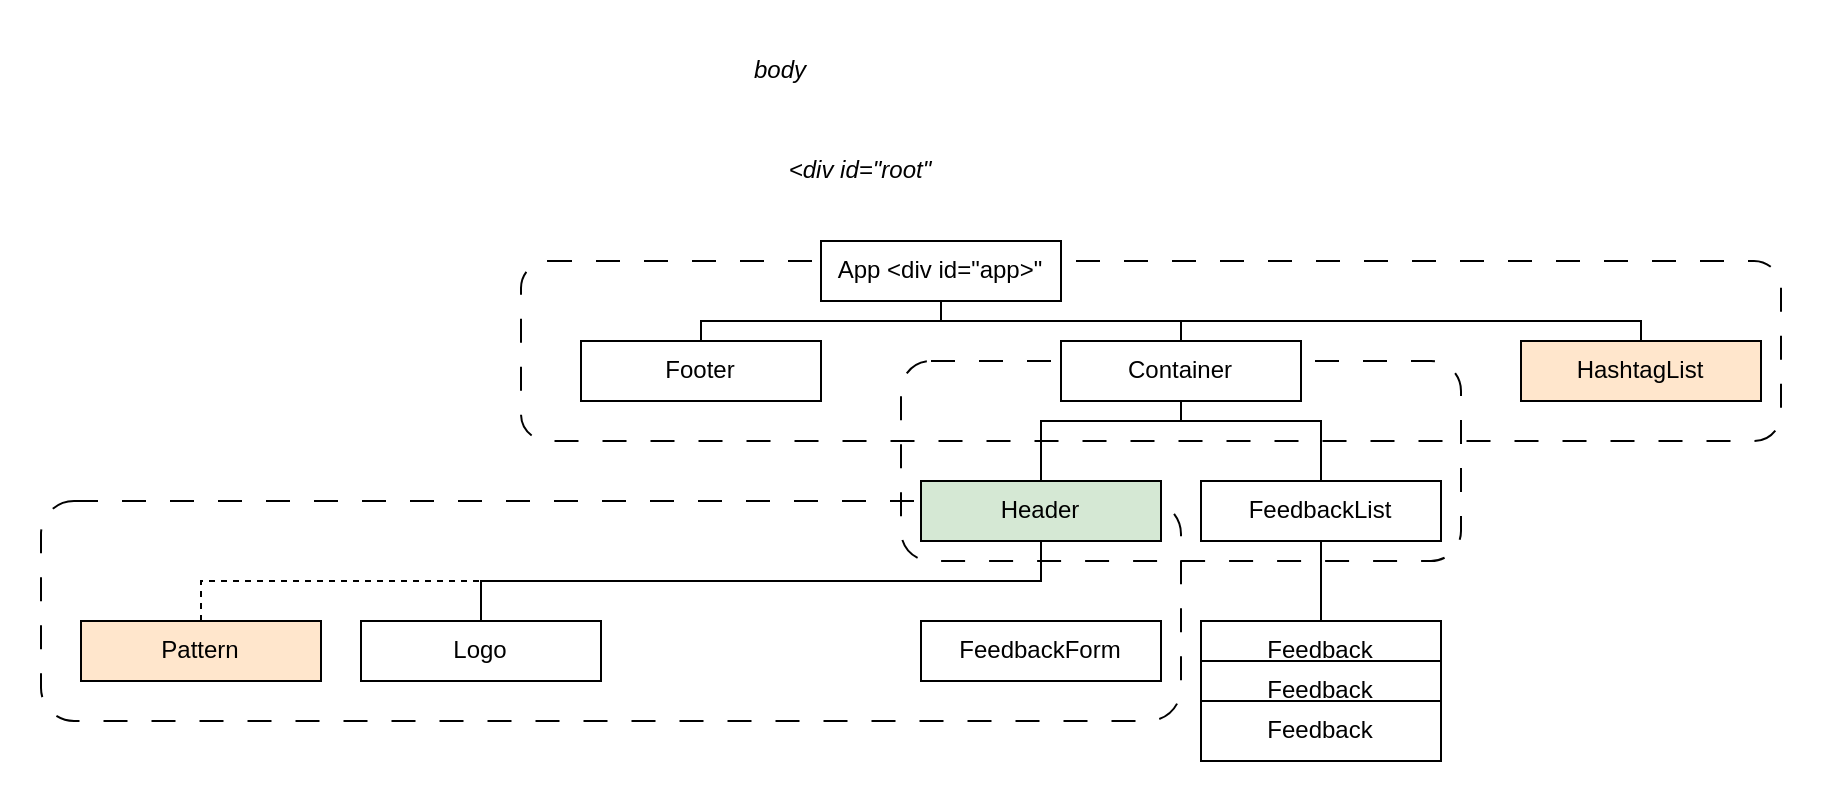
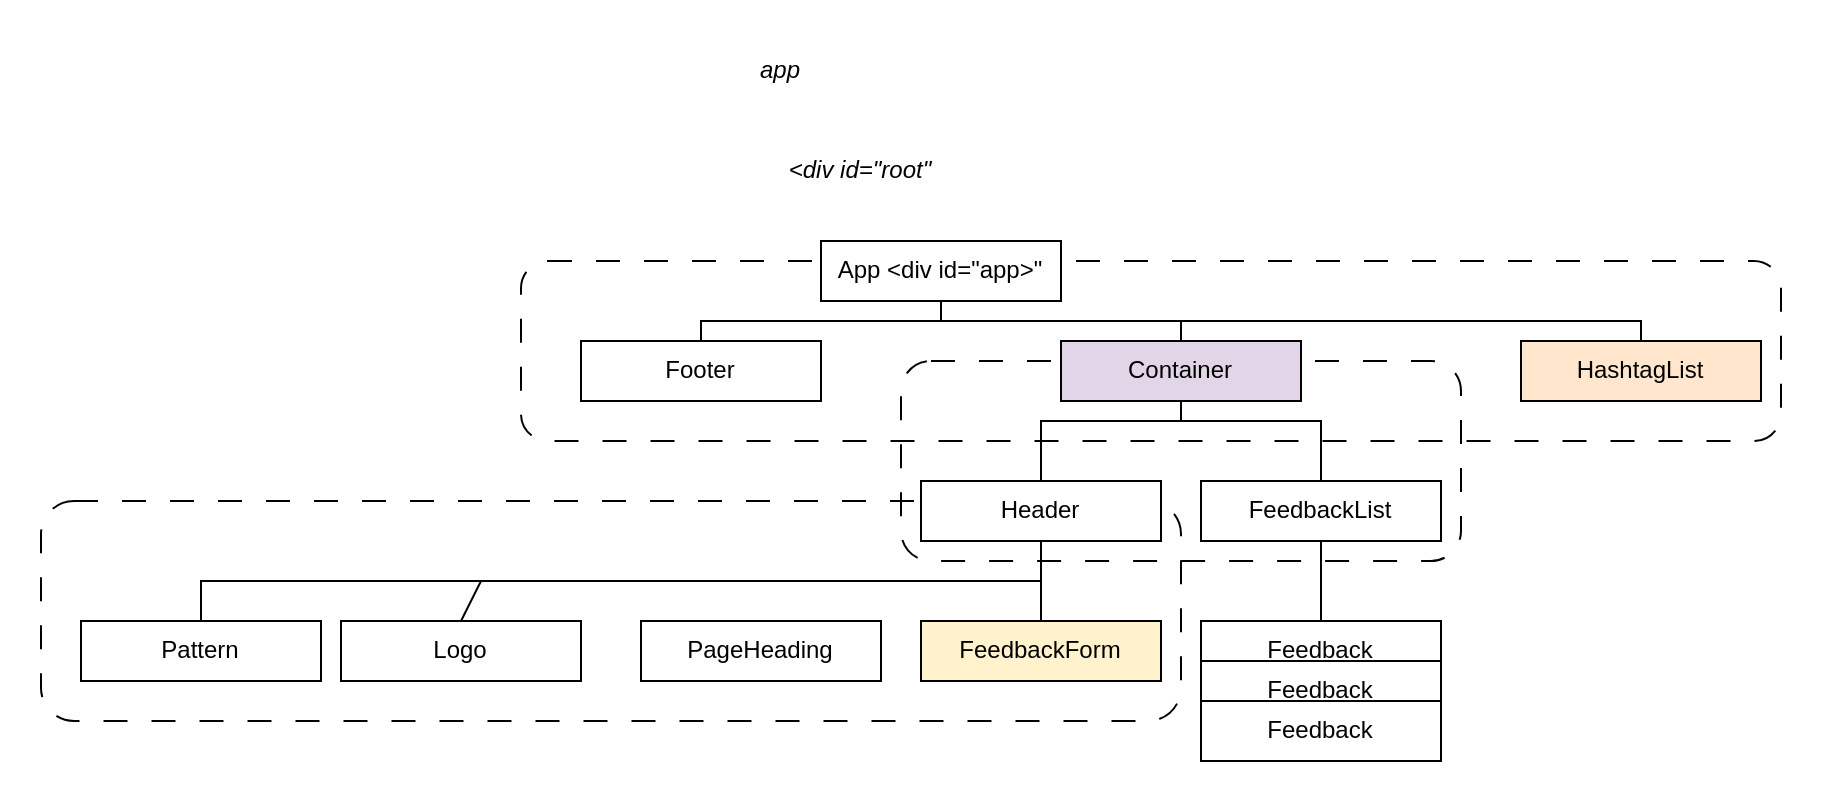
(781, 71) -> (781, 71)
(1181, 371) -> (1181, 371)
(1041, 511) -> (1041, 511)
(321, 581) -> (321, 581)
none -> (1041, 603)
(201, 651) -> (201, 651)
(481, 651) -> (461, 651)
none -> (761, 651)
(1041, 651) -> (1041, 651)
